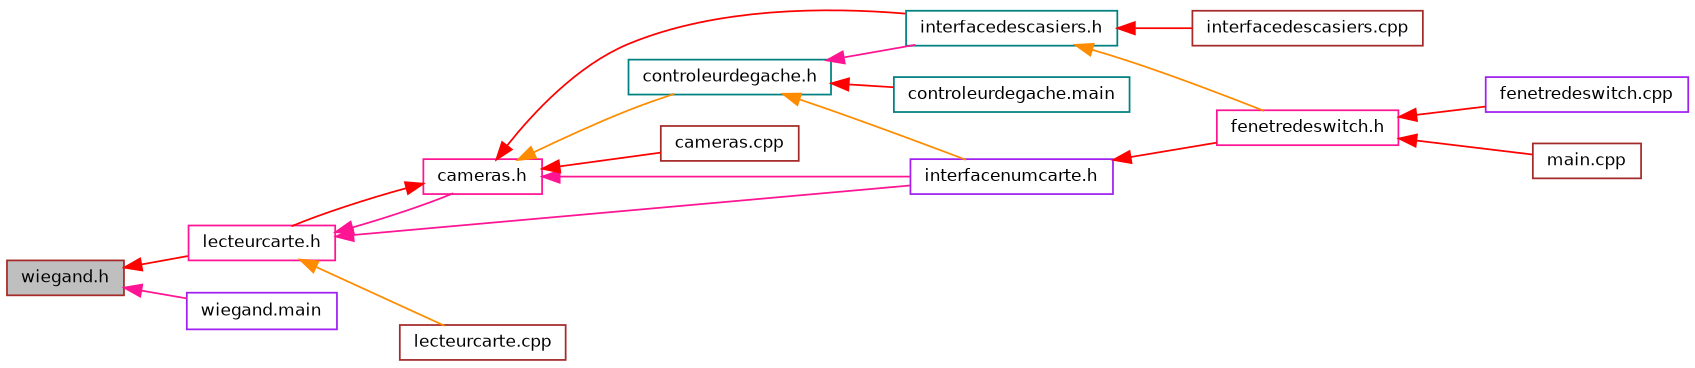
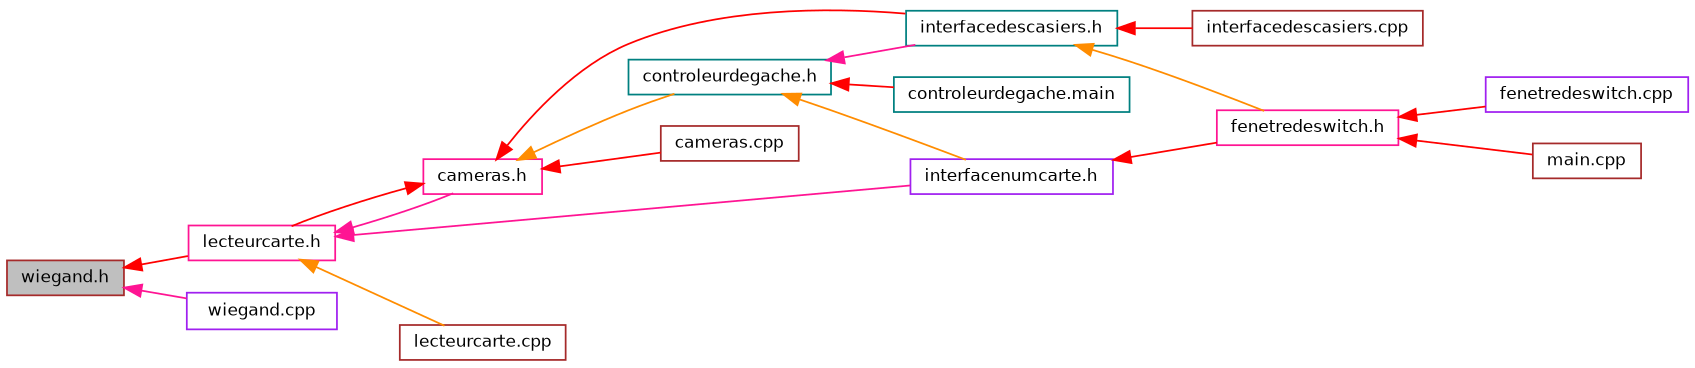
(735, 177) -> none
(262, 311) -> (262, 311)
